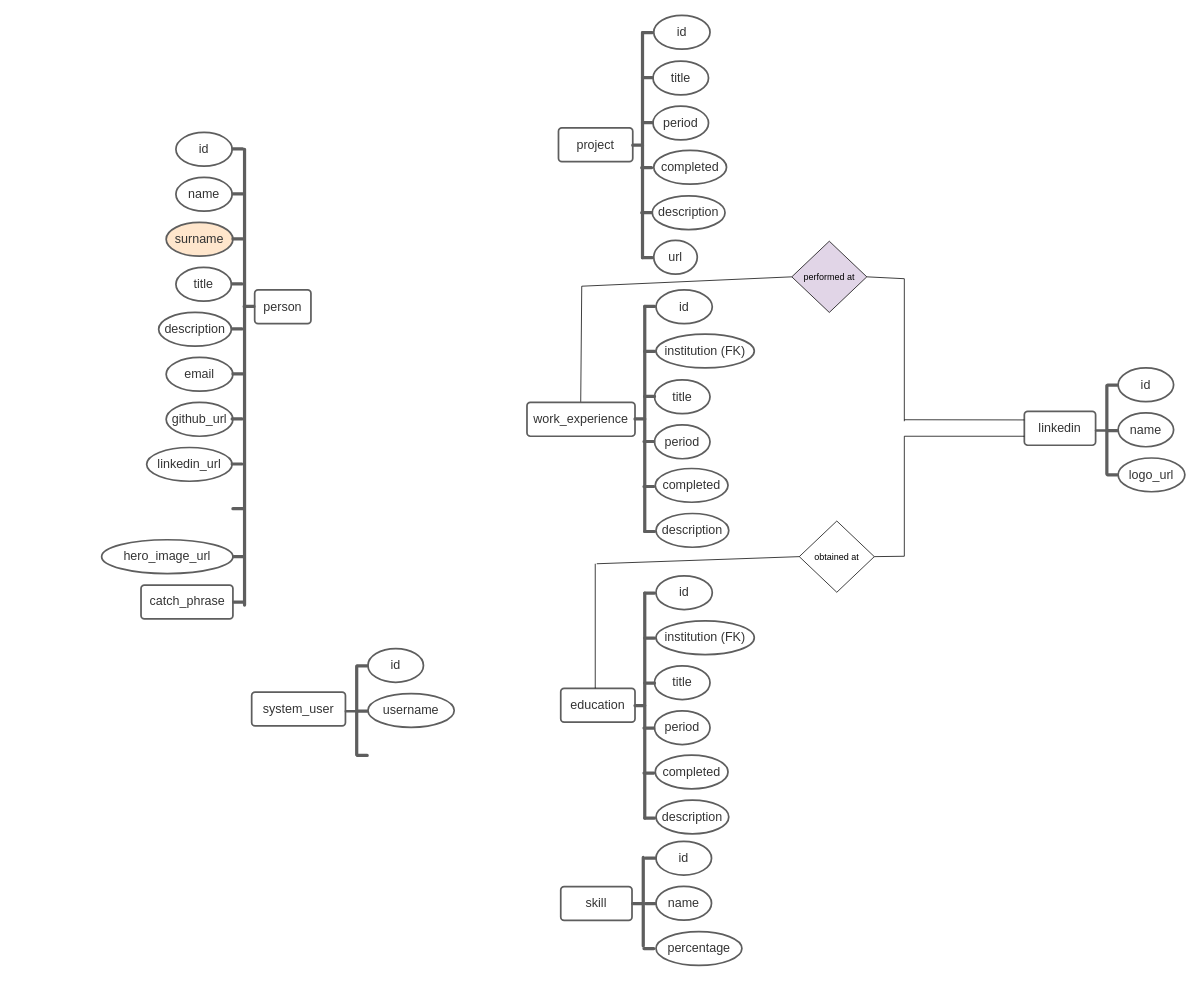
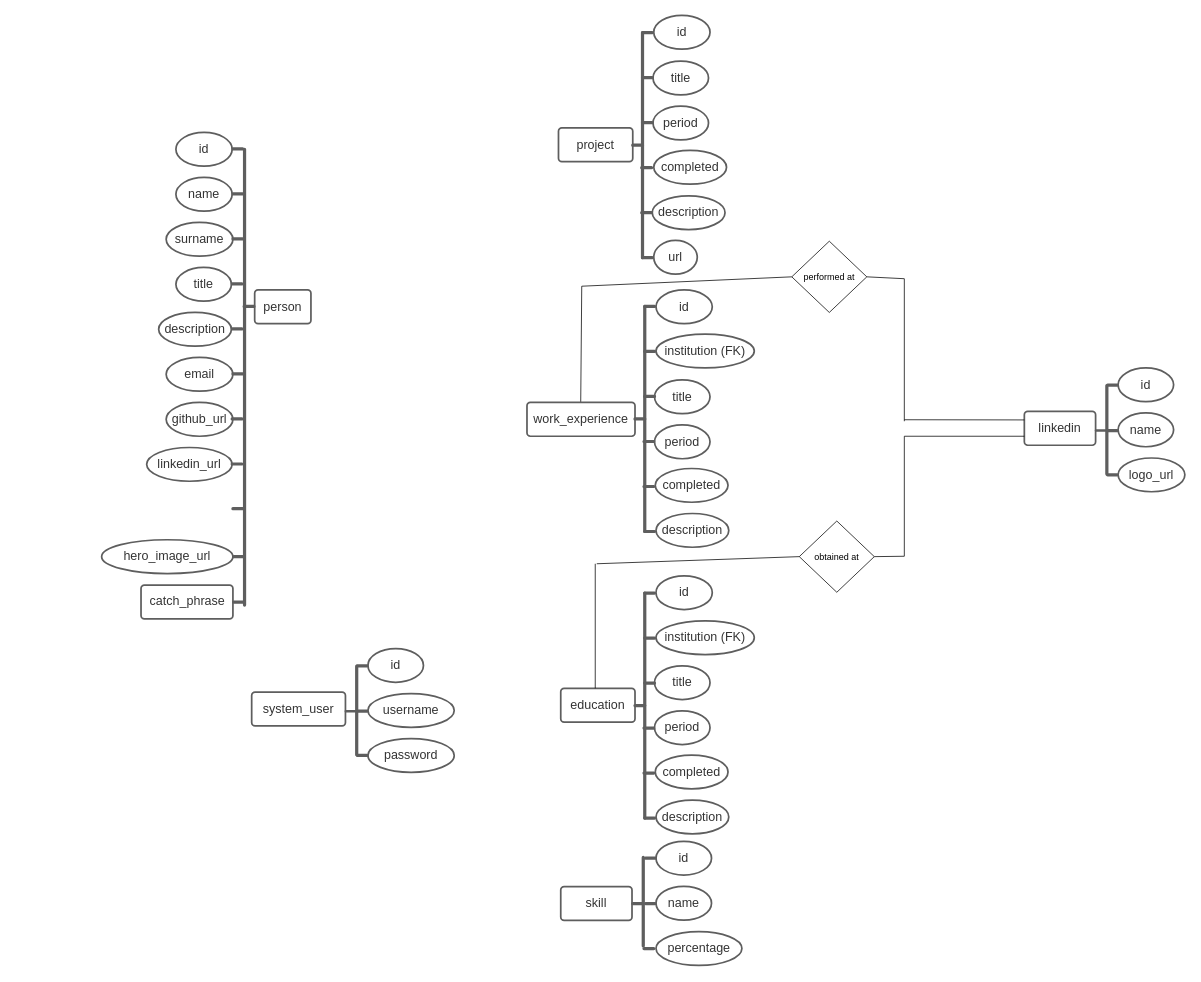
(200, 239) -> (200, 239)
(829, 277) -> (829, 277)
none -> (411, 755)
